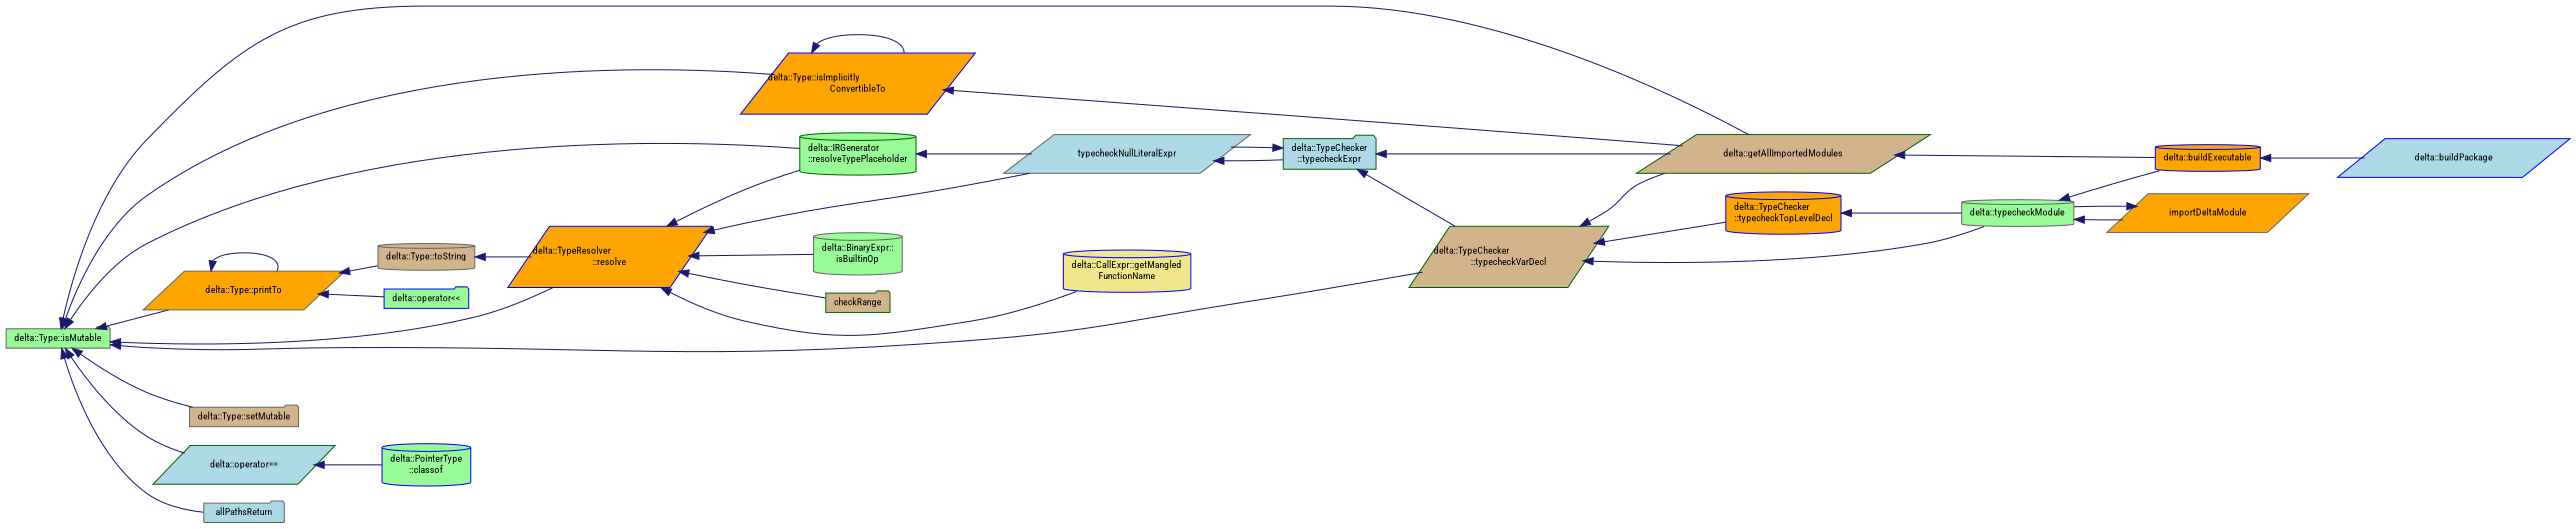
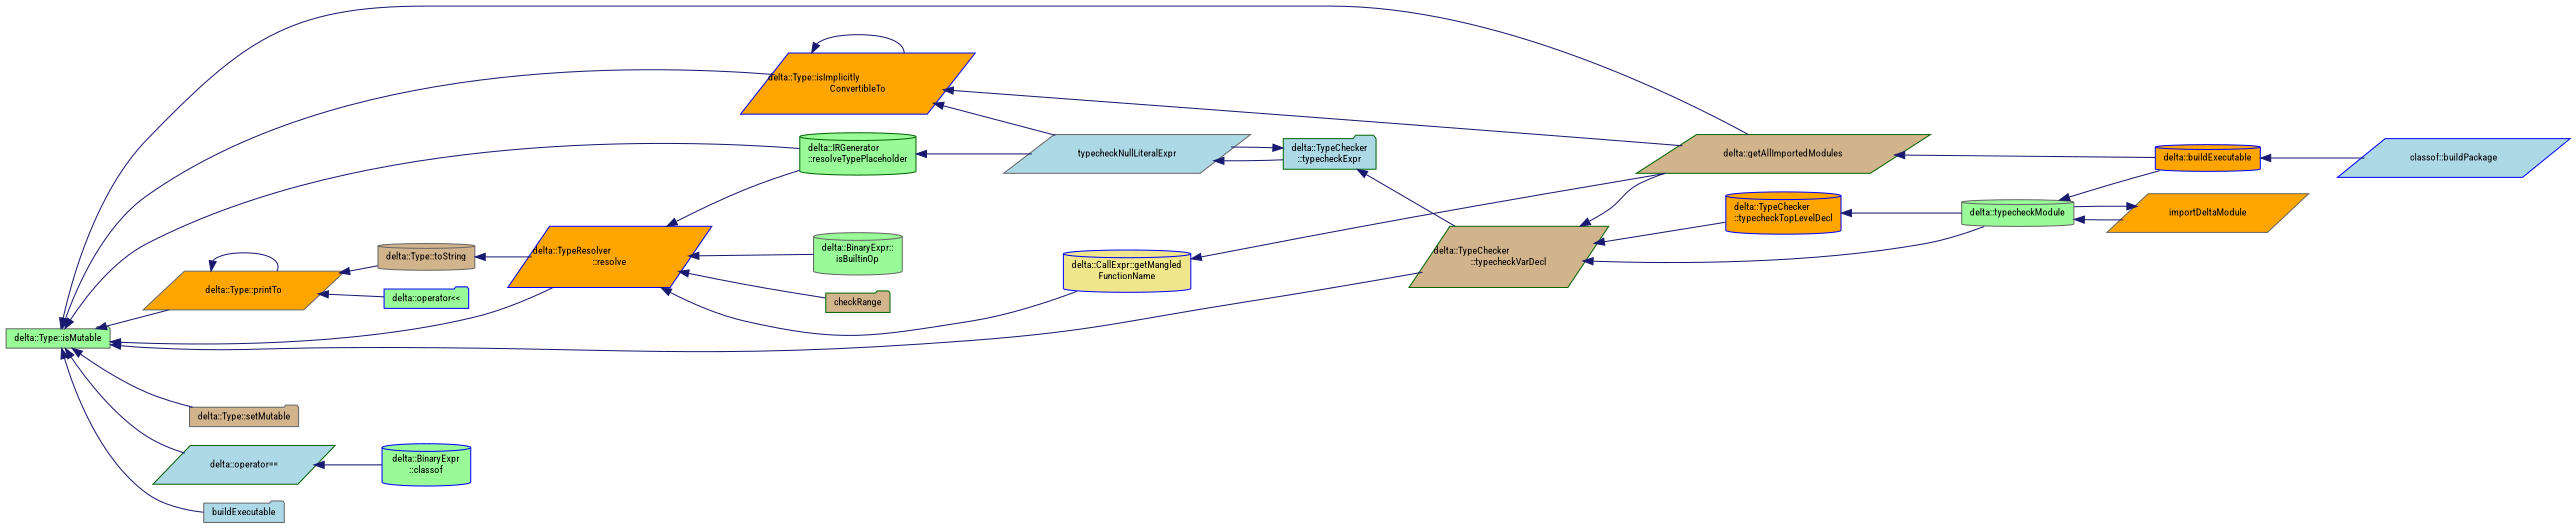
(1529, 154) -> (1422, 216)
(2454, 158) -> (2454, 158)
(872, 201) -> (999, 121)
(426, 465) -> (426, 465)
(244, 513) -> (244, 513)
